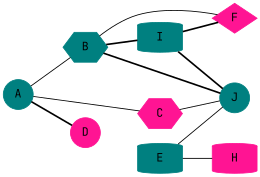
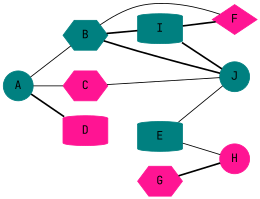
(85, 133) -> (85, 131)
(235, 158) -> (235, 159)
none -> (160, 181)
